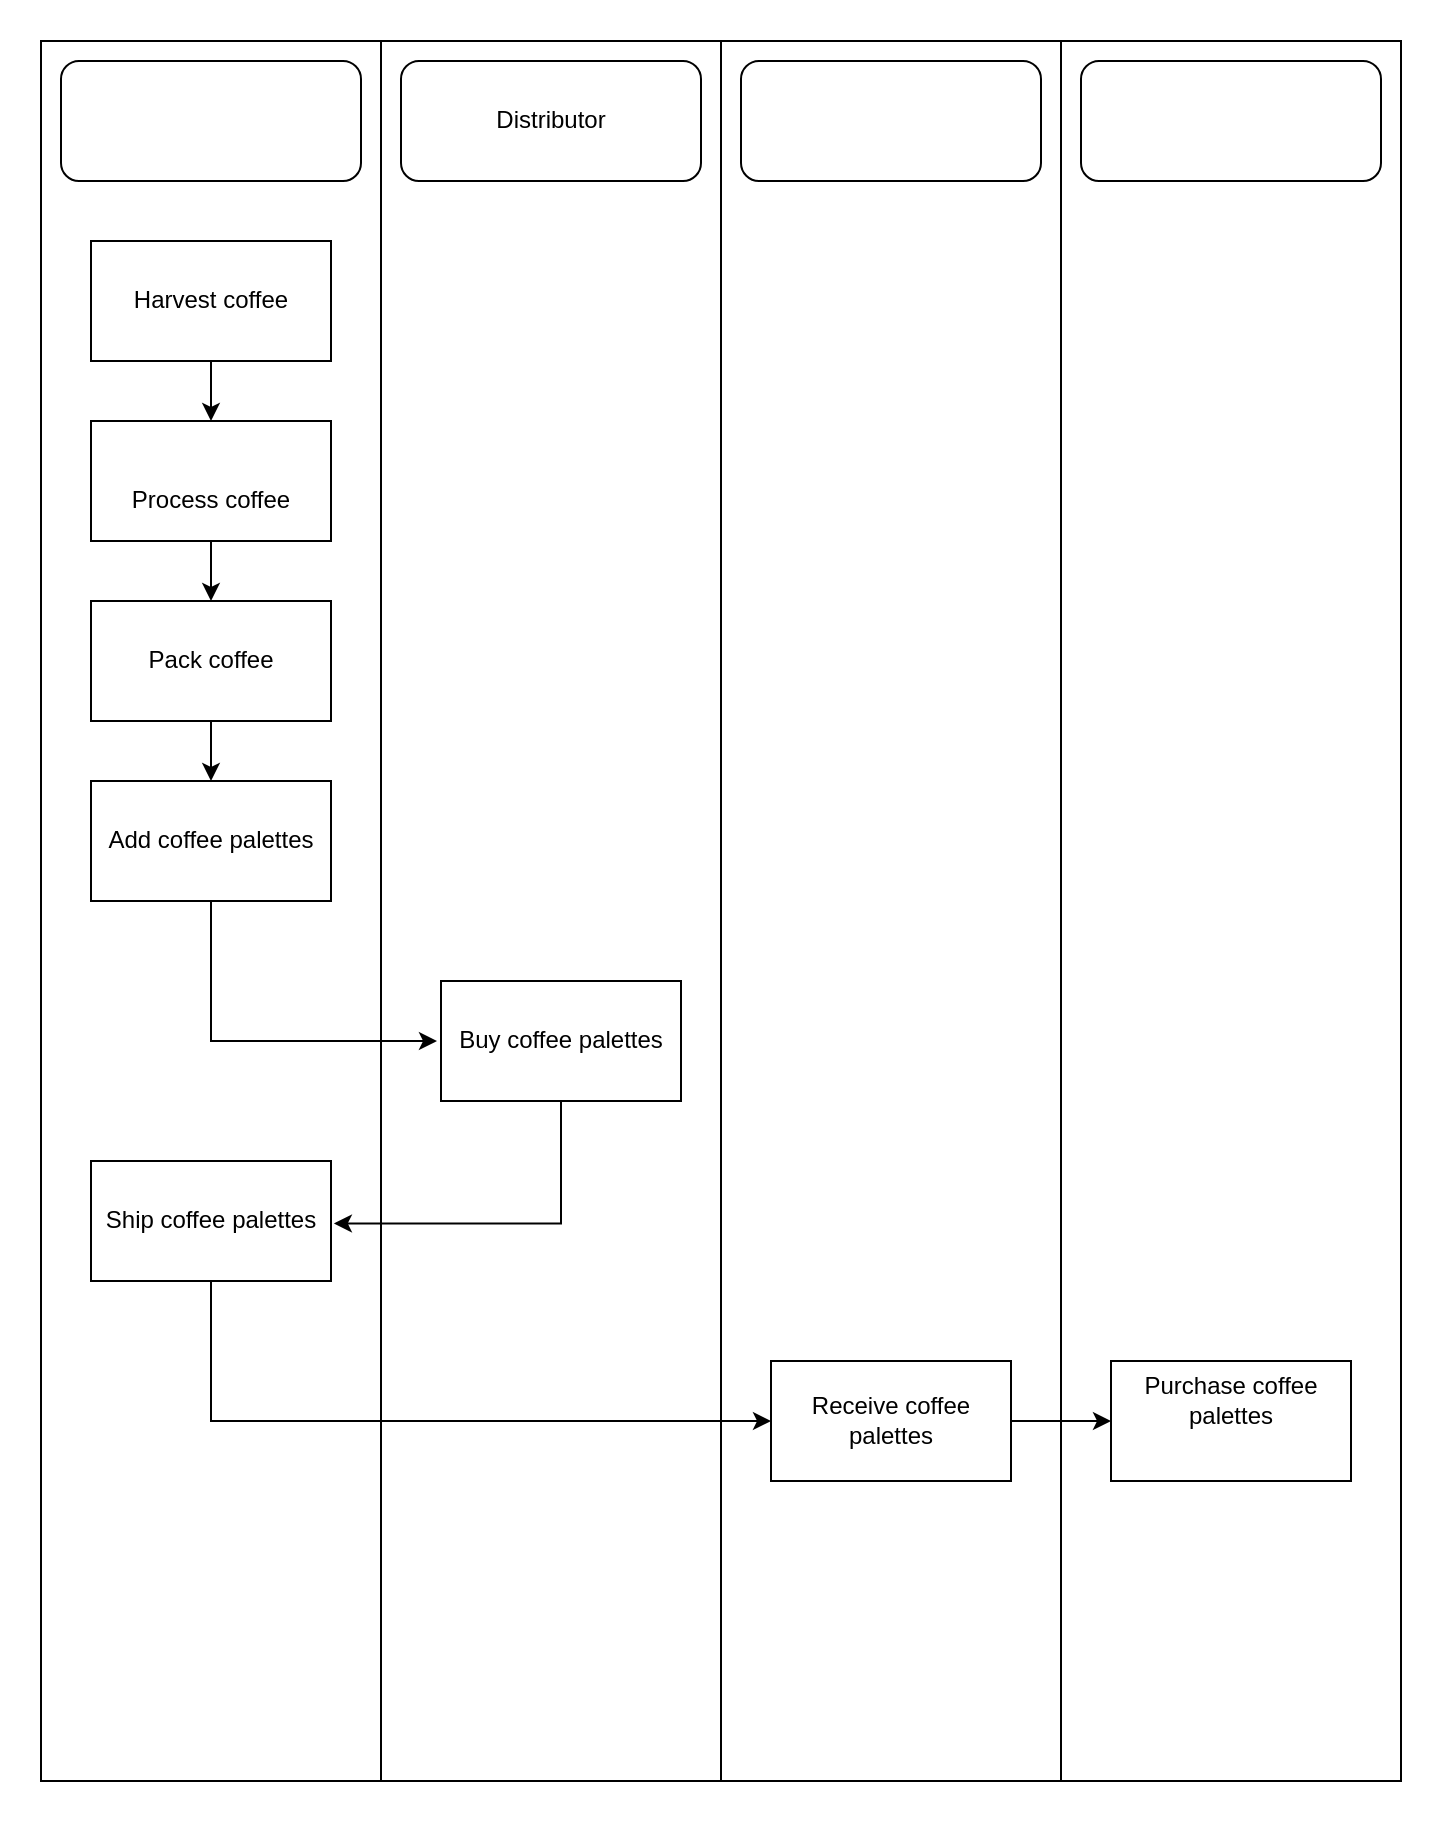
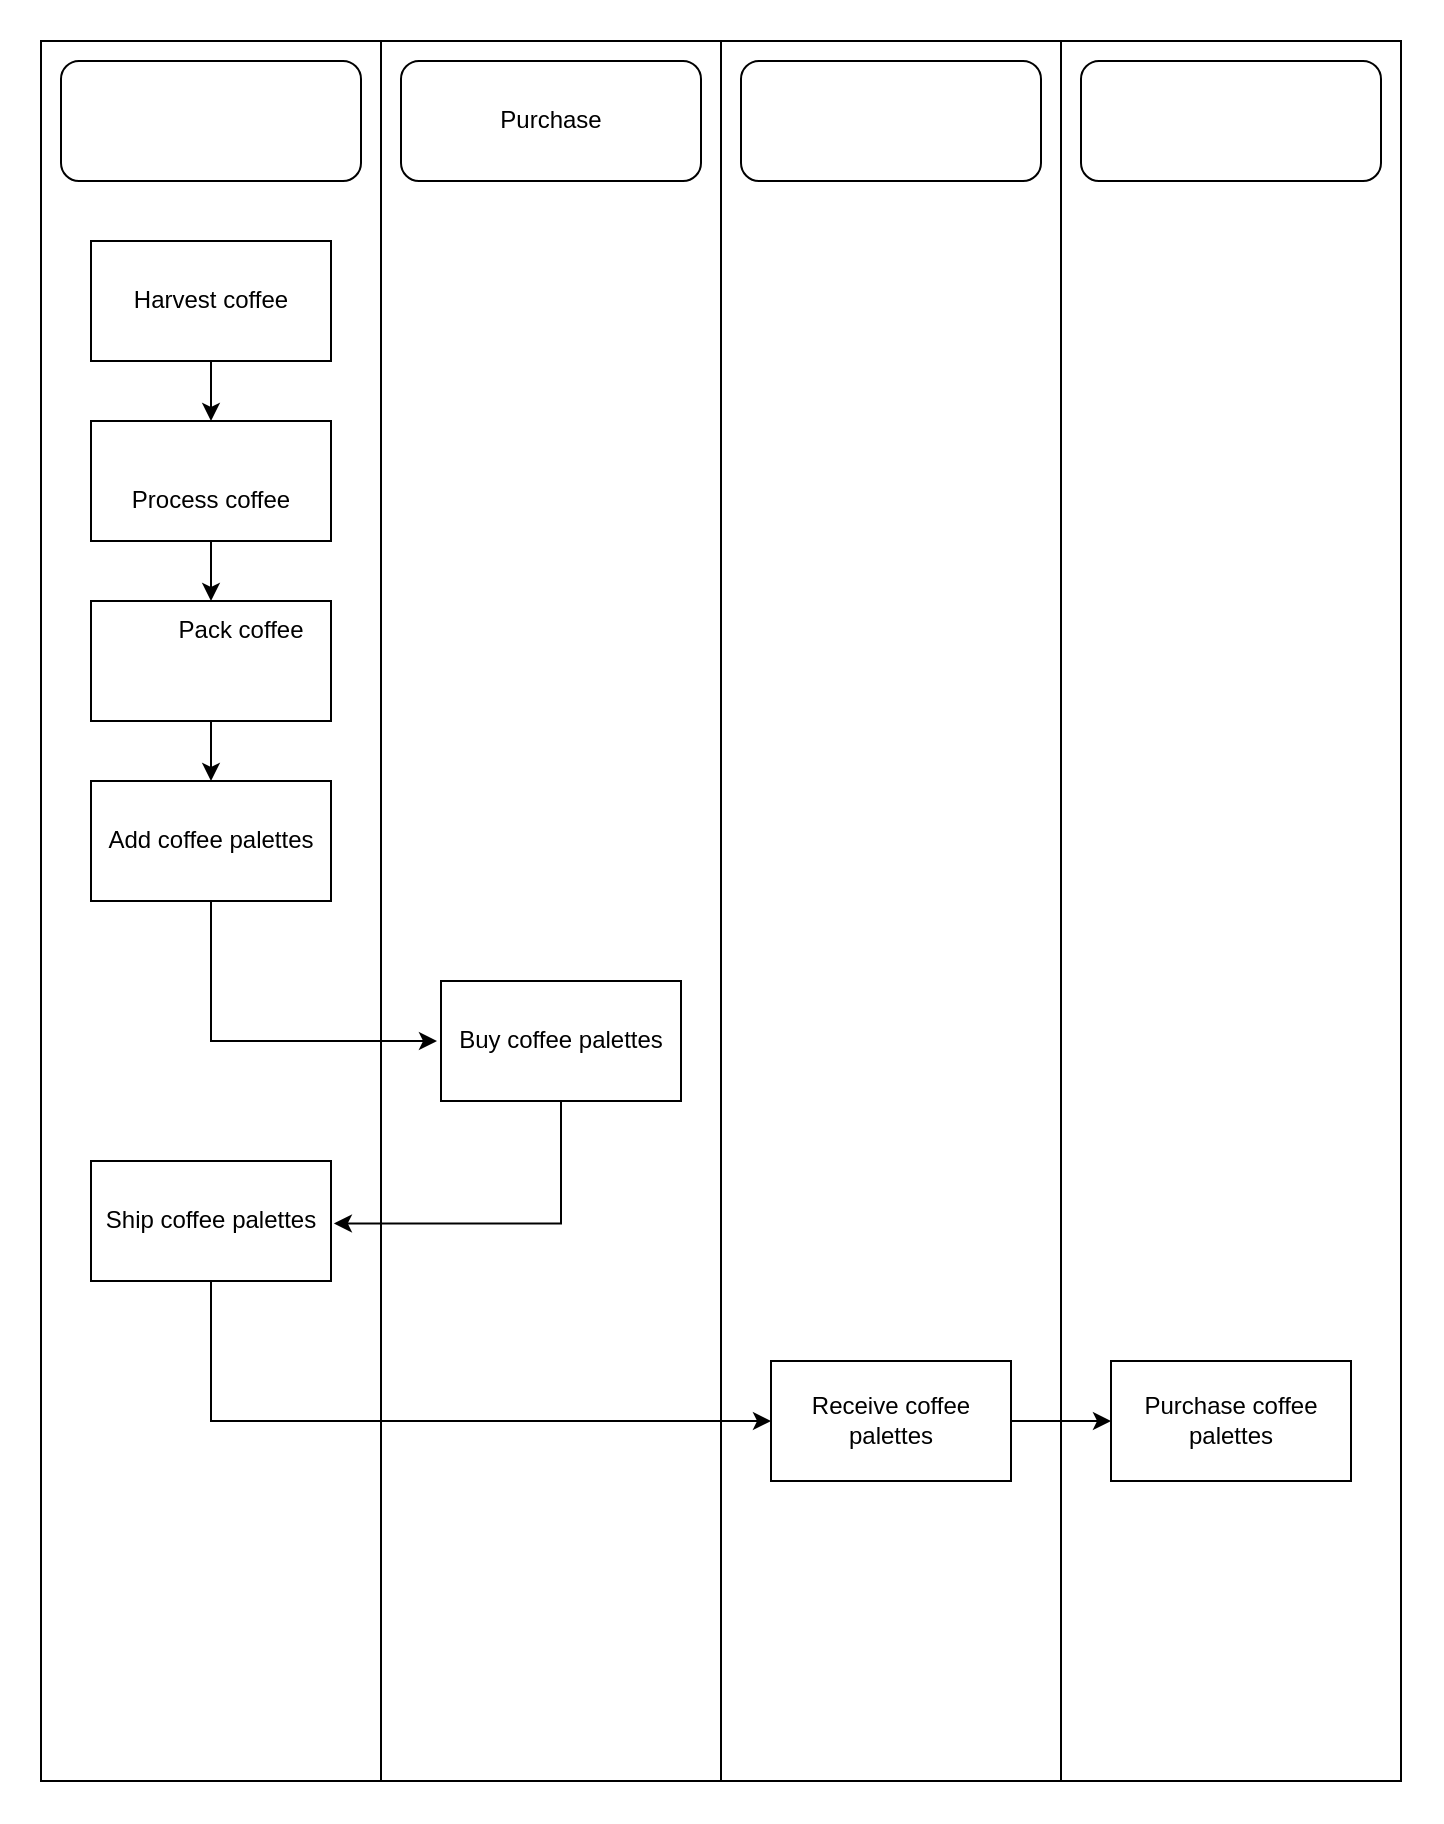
(552, 121) -> (552, 121)
(211, 661) -> (241, 631)
(1231, 1401) -> (1231, 1421)
